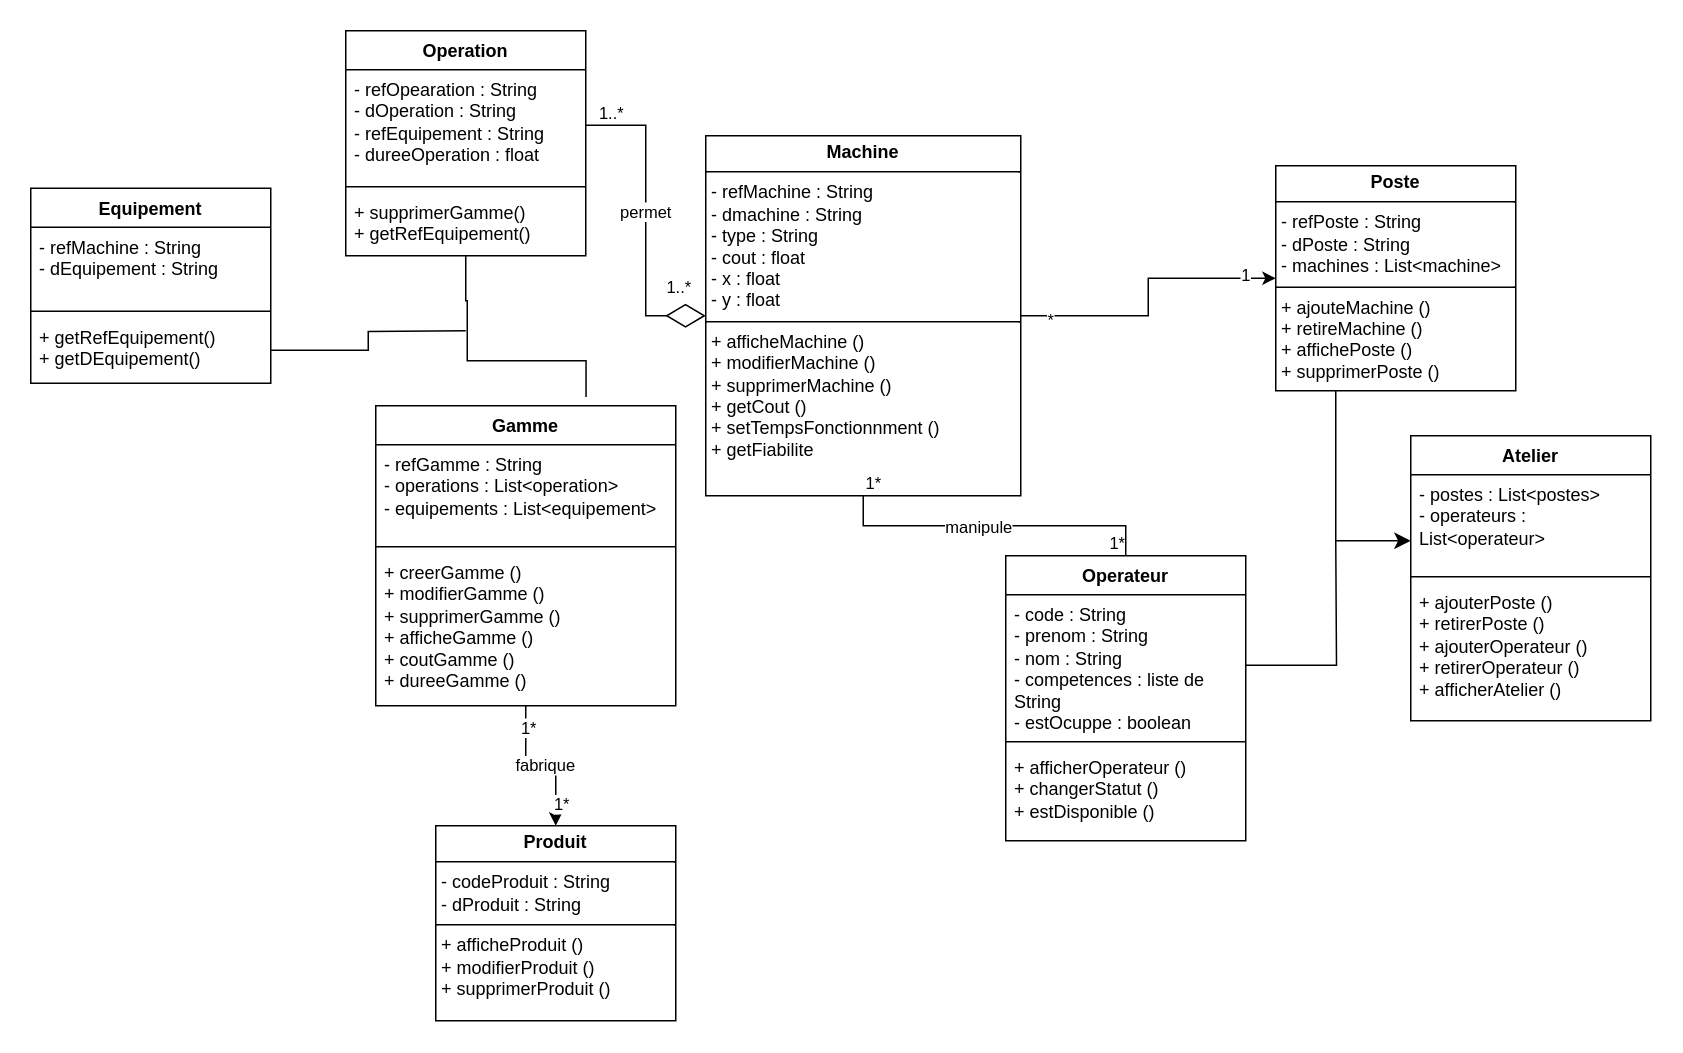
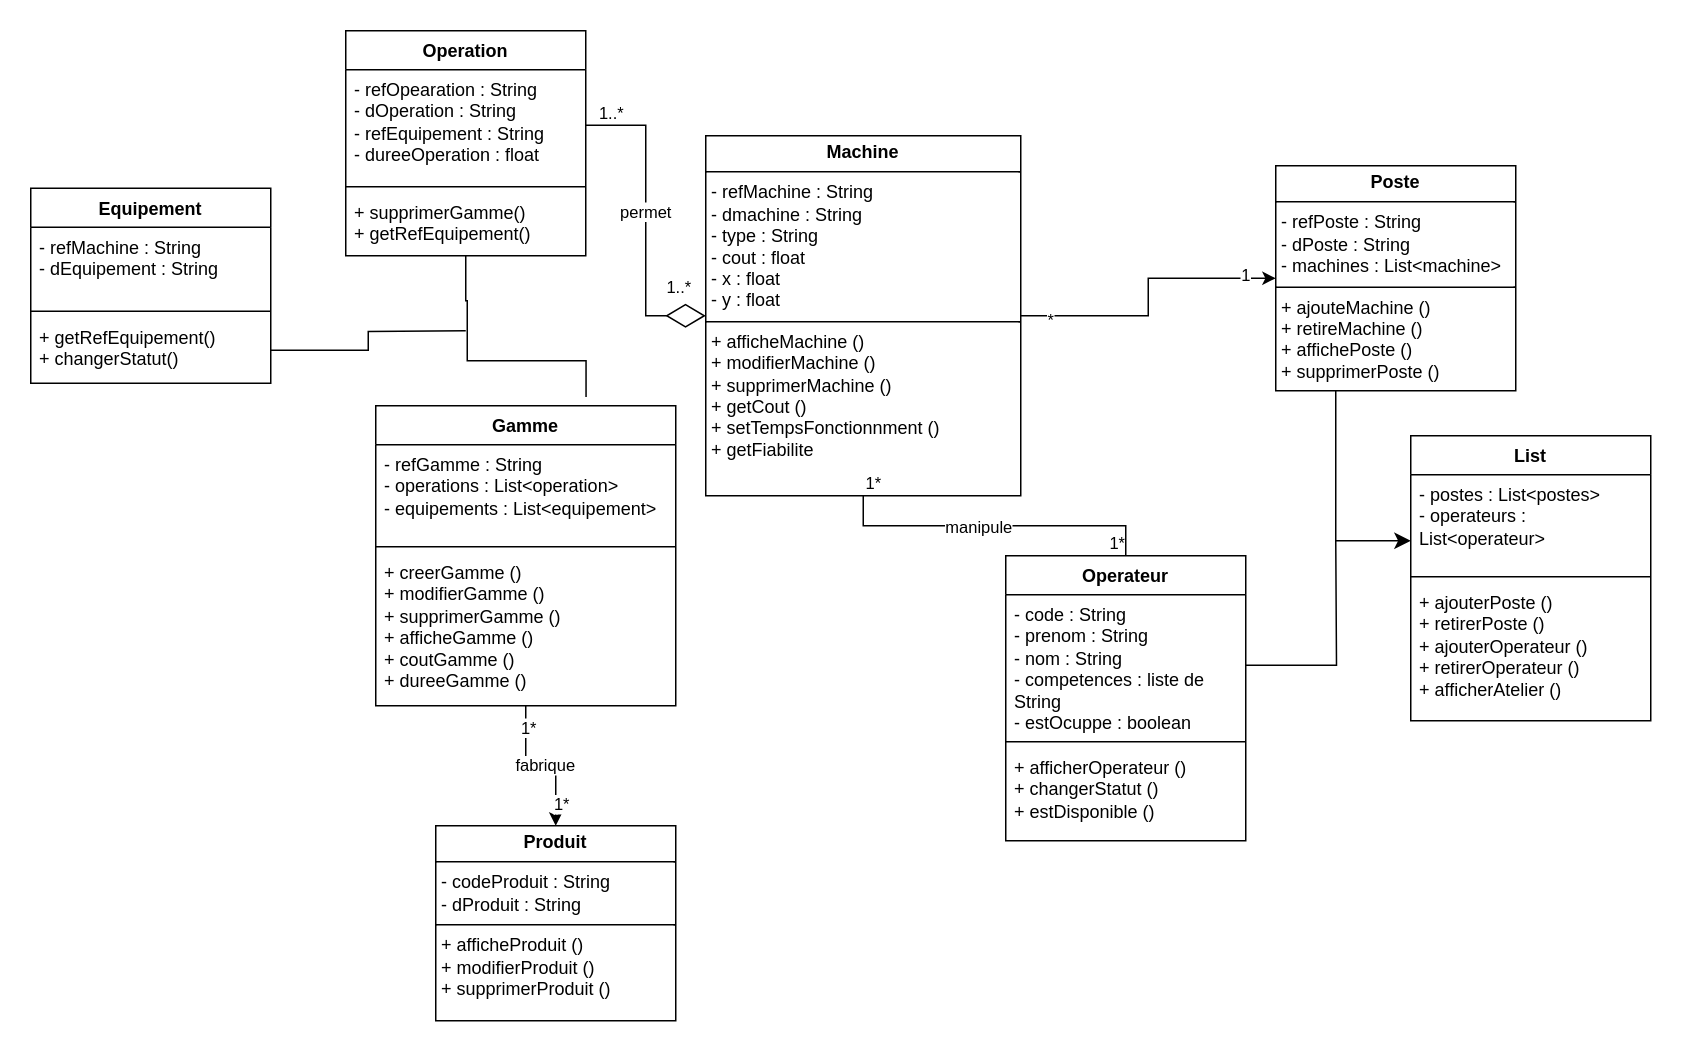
(138, 349) -> (138, 349)
(1531, 457) -> (1531, 457)
